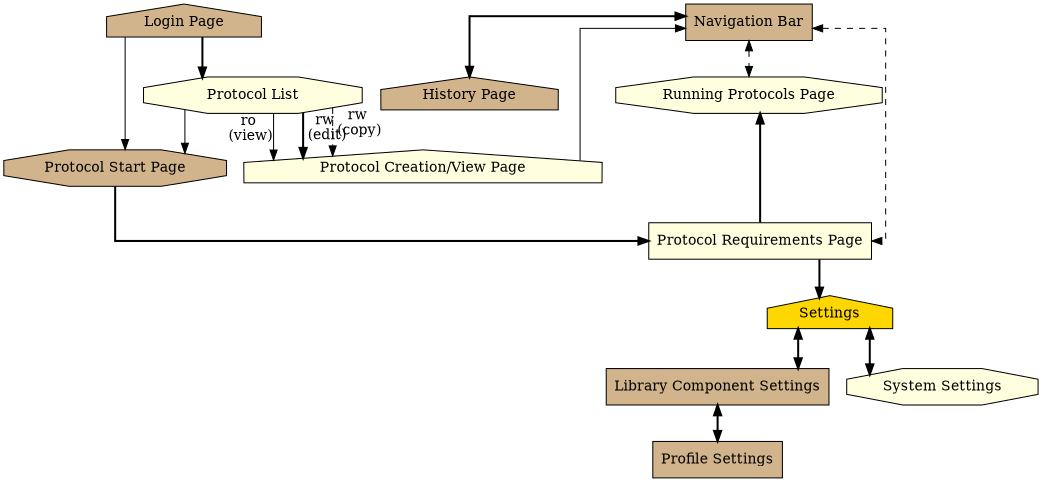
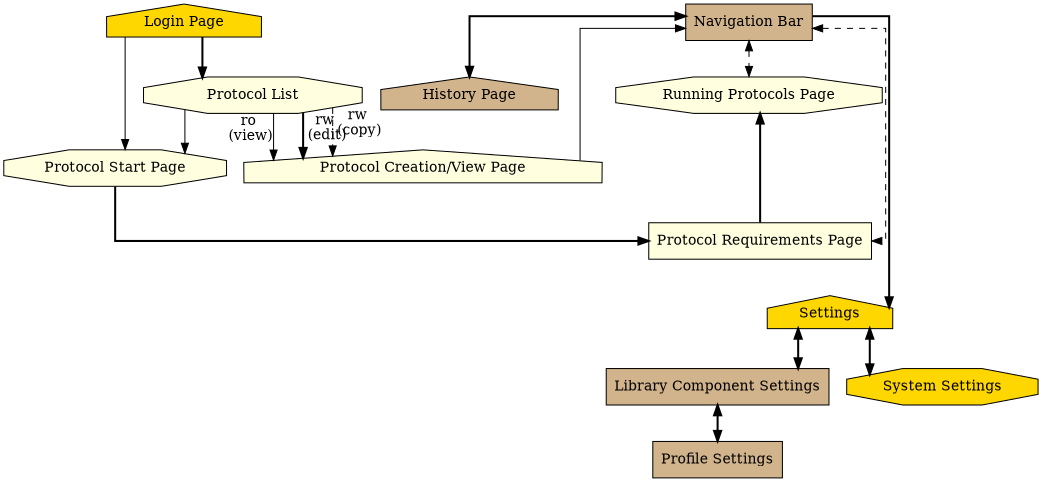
(184, 22) -> (184, 22)
(115, 168) -> (115, 168)
(819, 273) -> (889, 118)
(942, 387) -> (942, 387)
